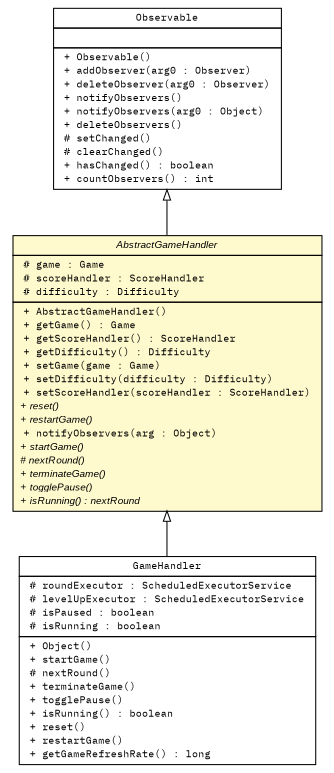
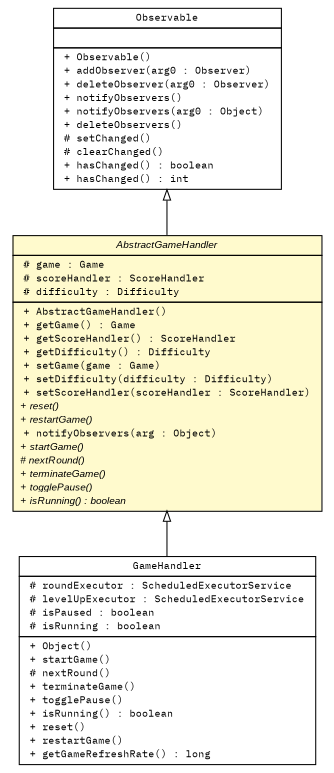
(139, 179) -> (127, 179)
(80, 501) -> (73, 501)
